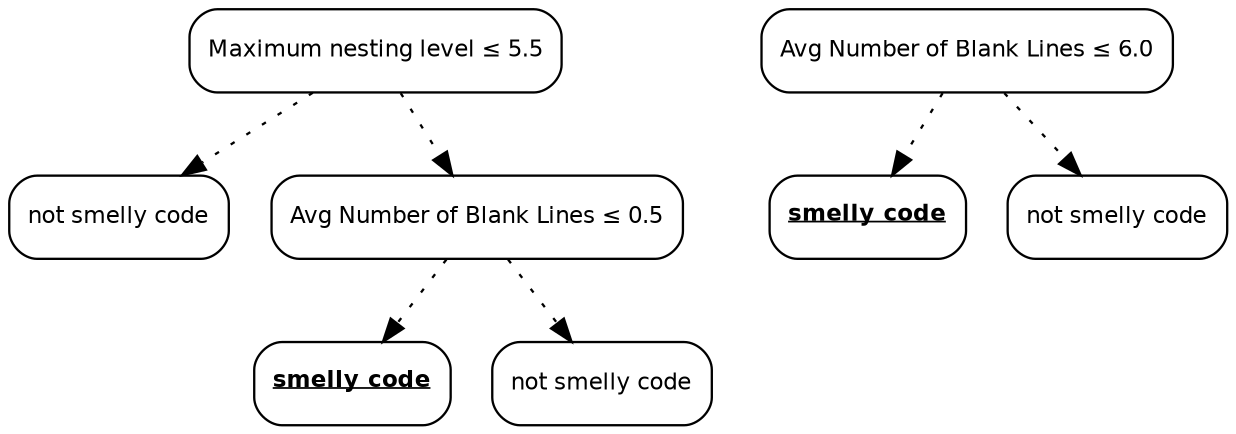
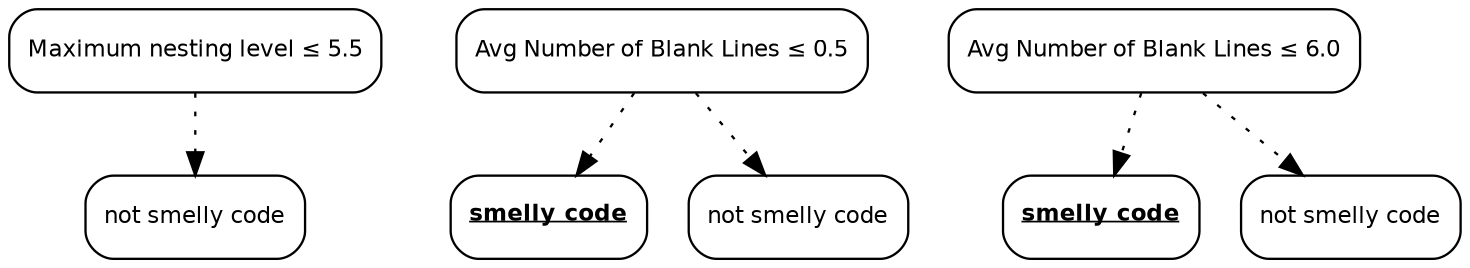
(420, 124) -> none
